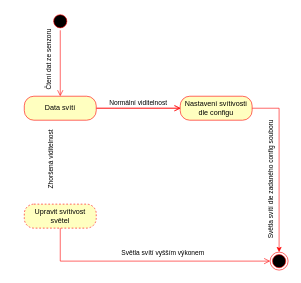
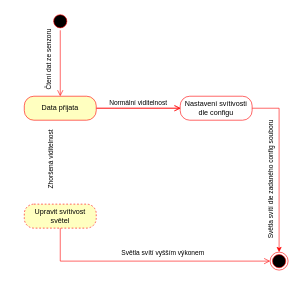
(60, 108) -> (60, 108)
(216, 108) -> (216, 108)
